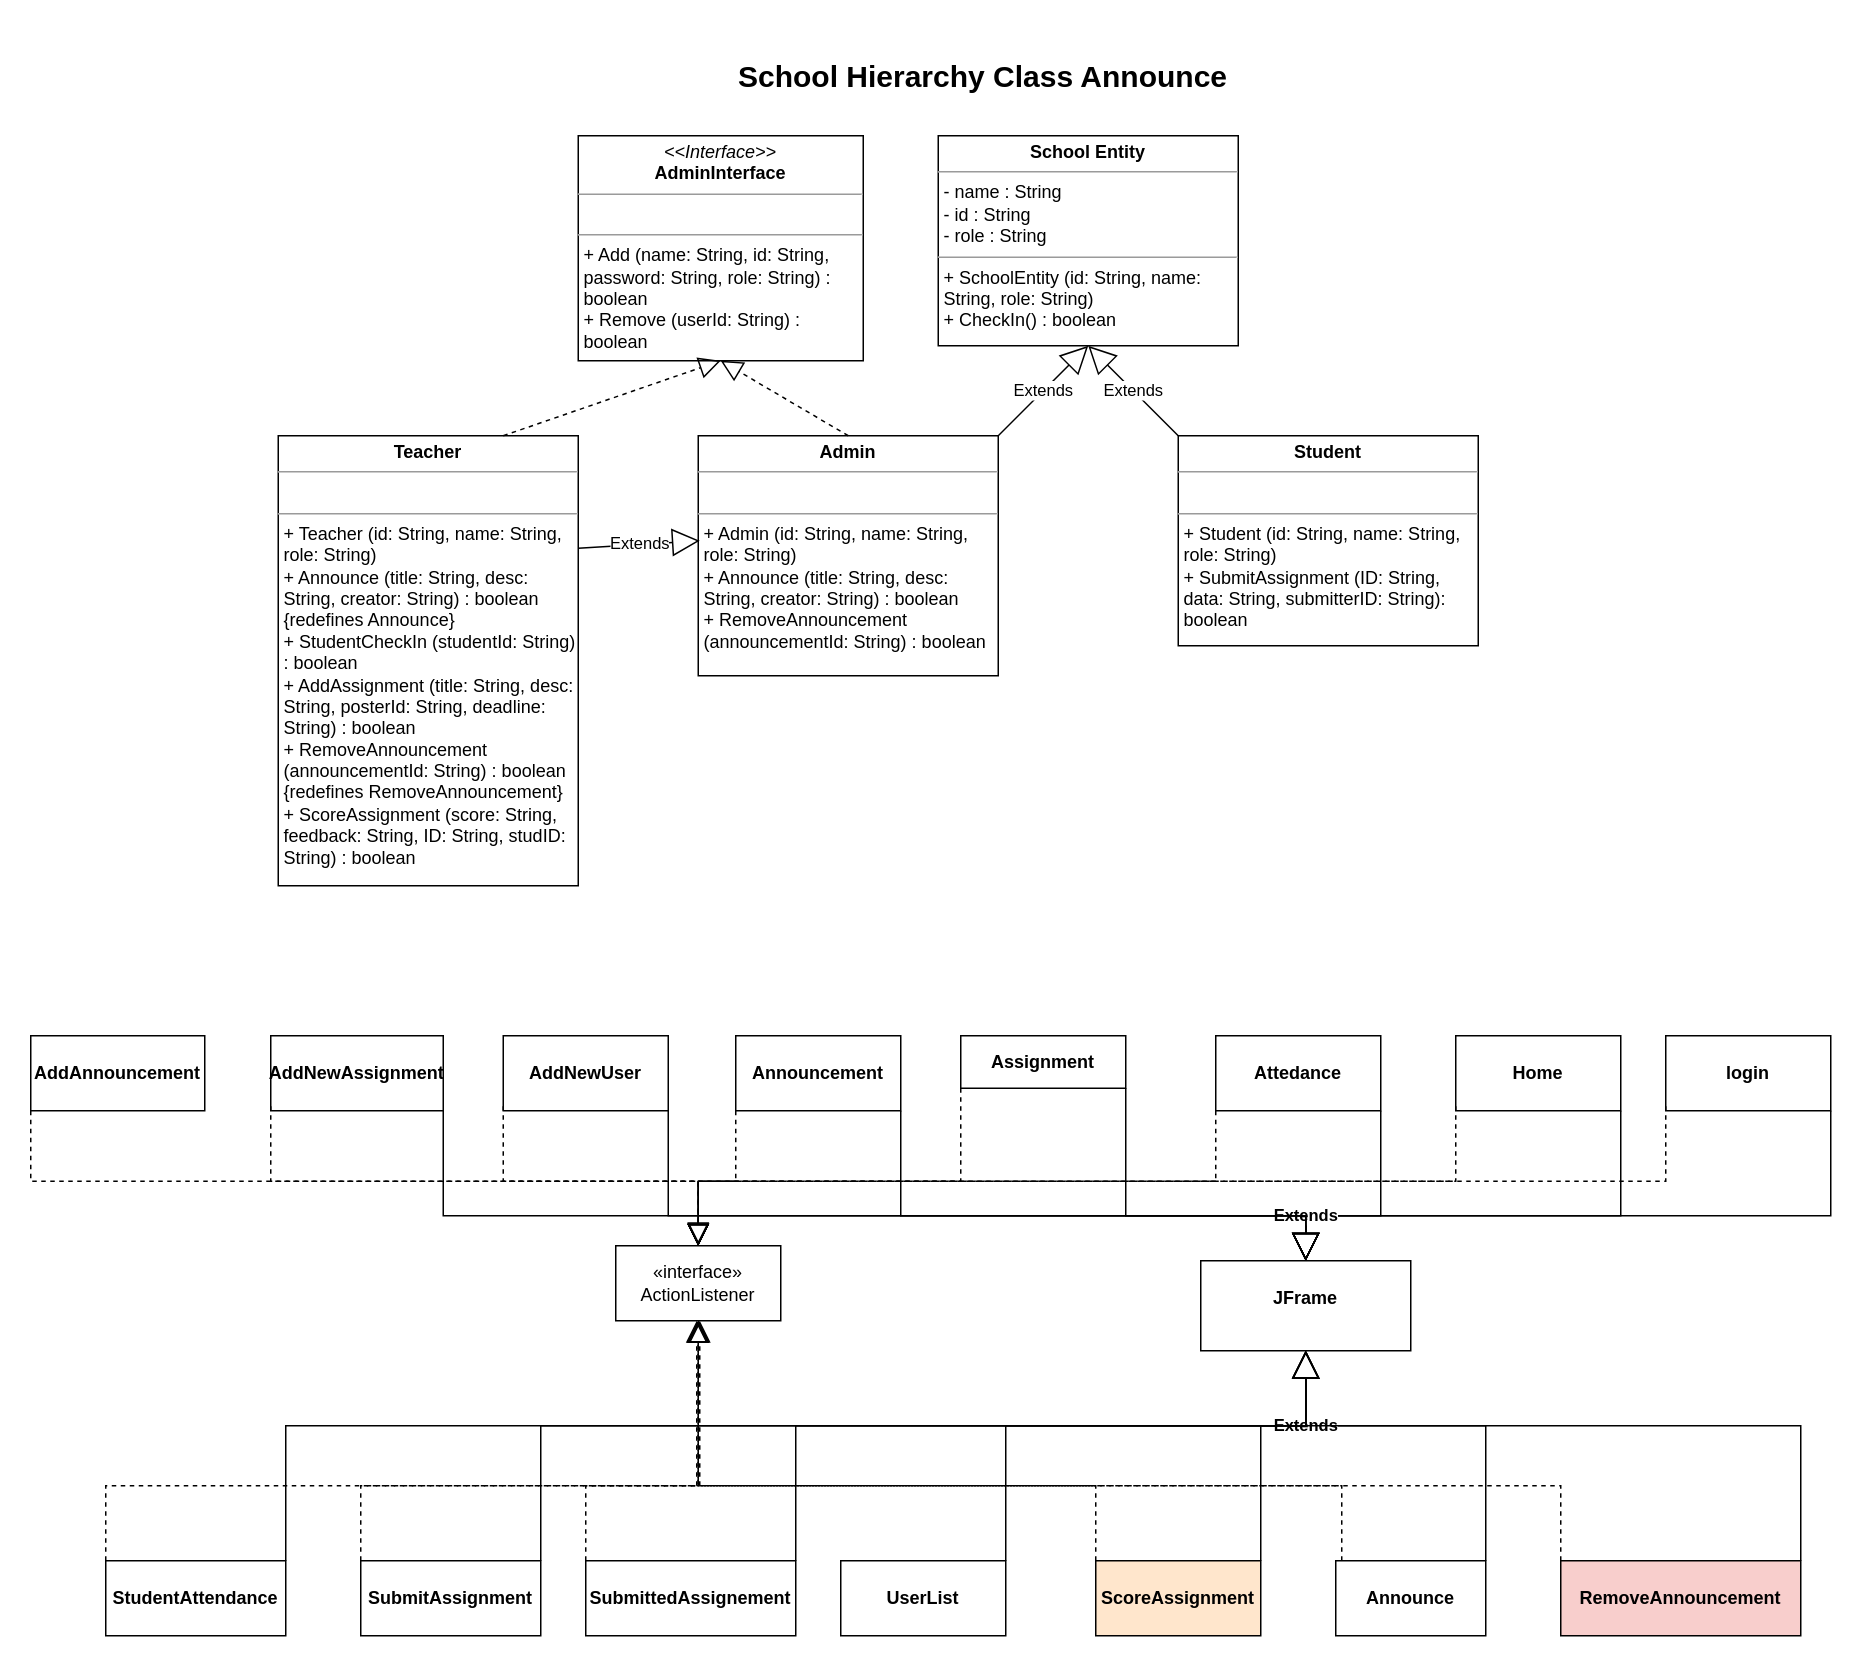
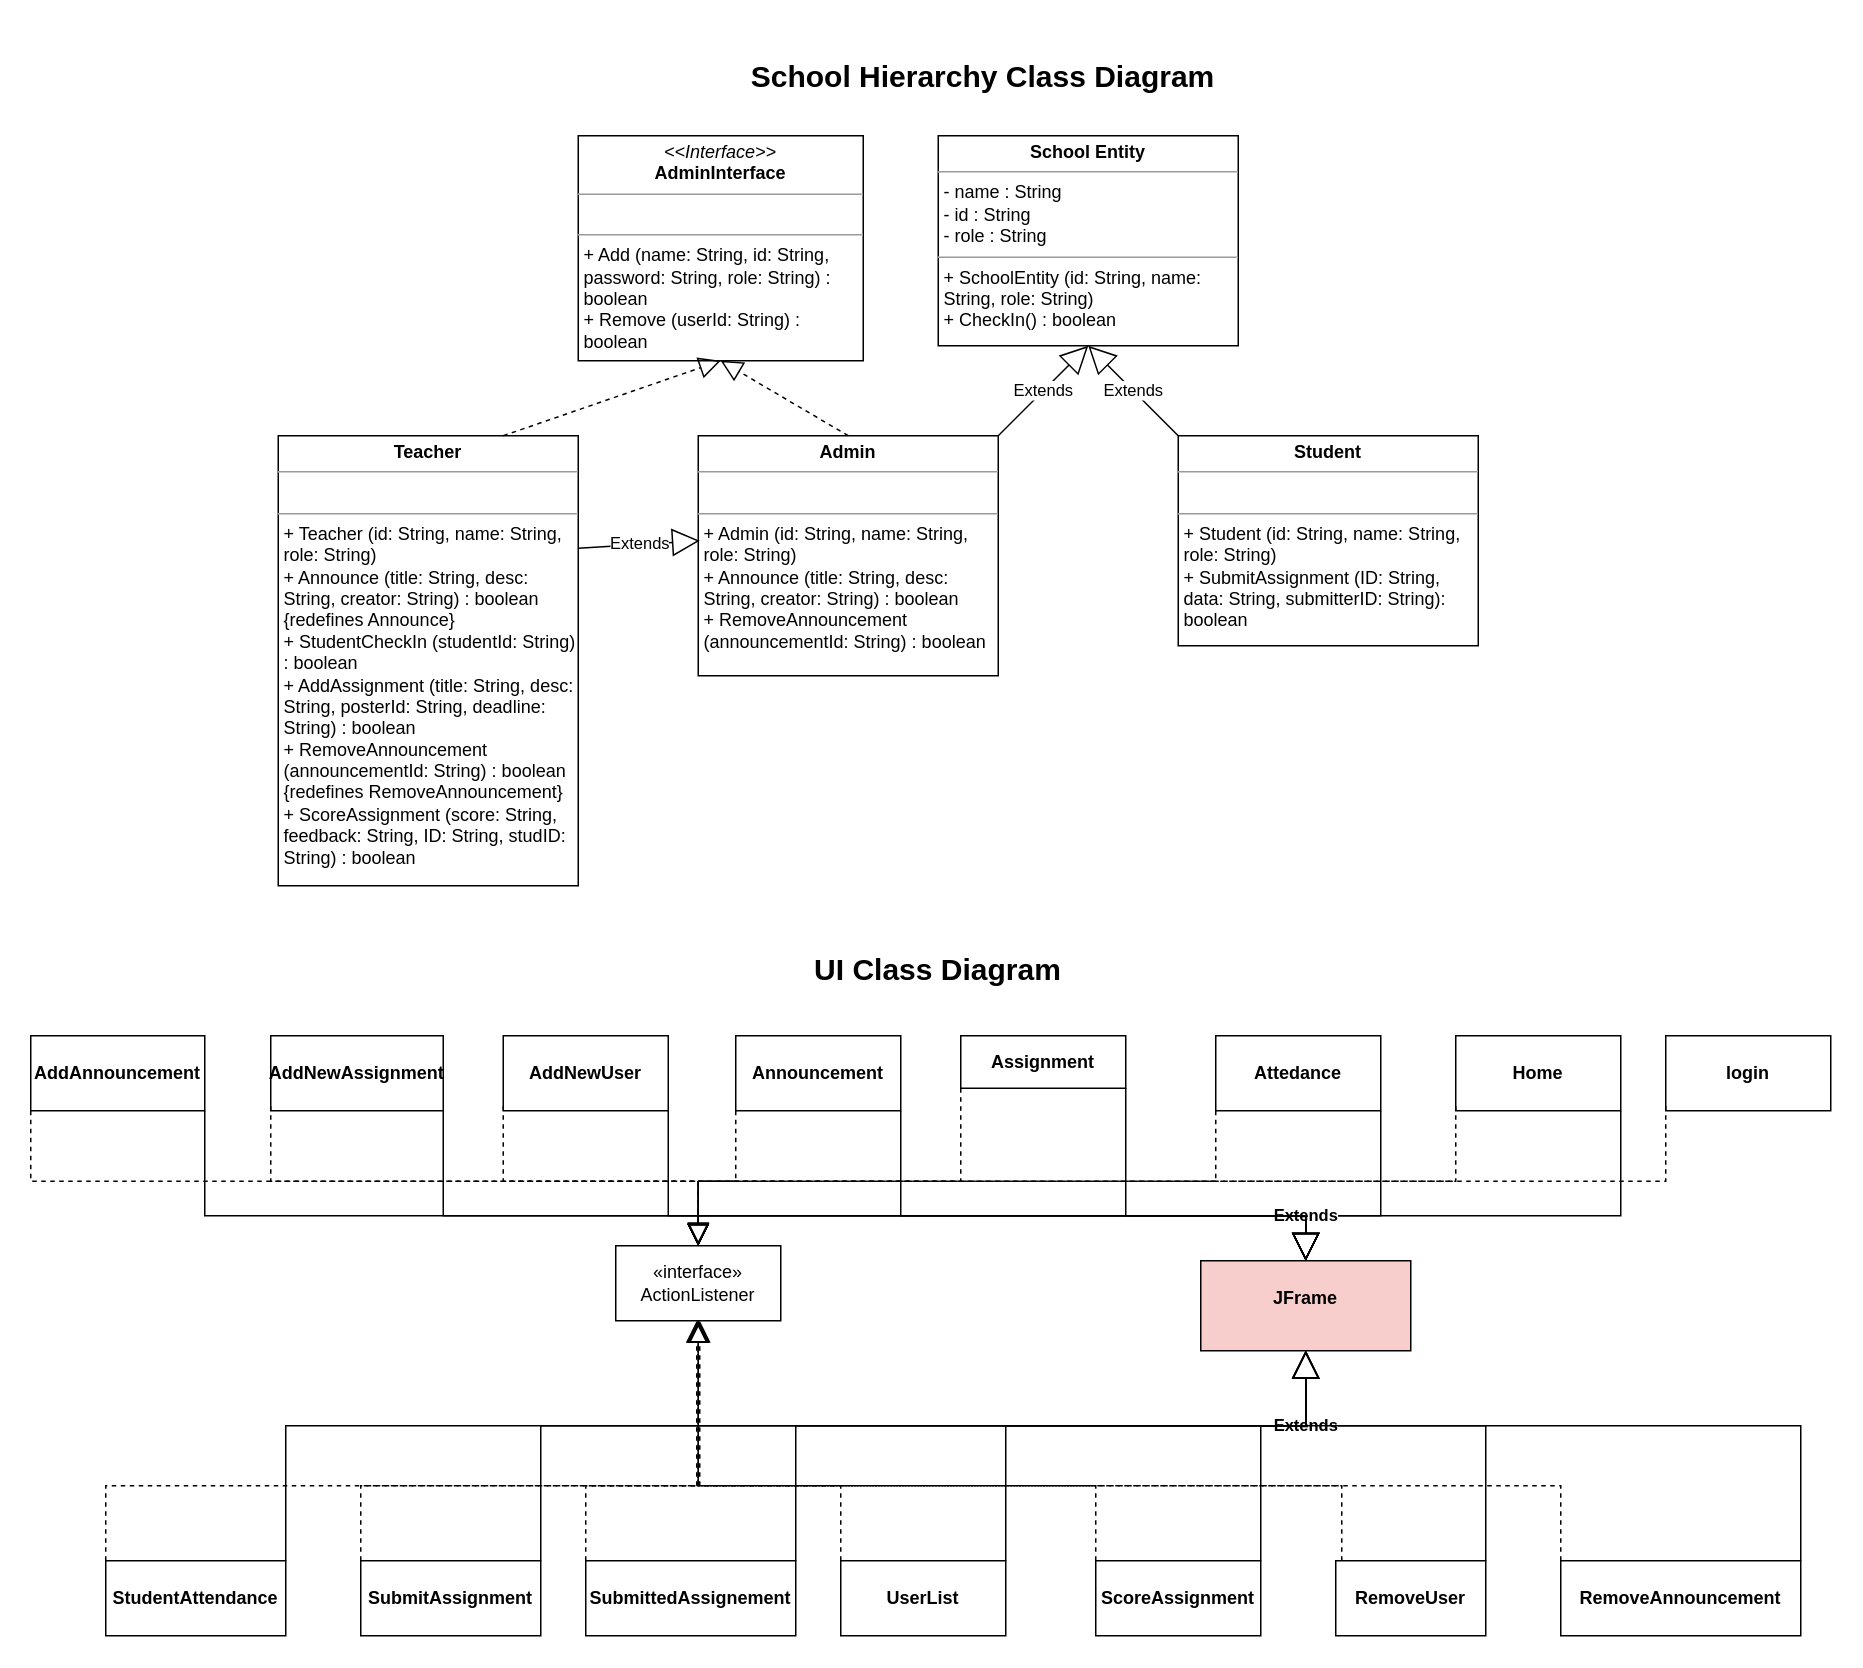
(983, 76) -> (983, 76)
none -> (938, 968)
none -> (271, 1216)
(1779, 1216) -> none
(1306, 1306) -> (1306, 1306)
none -> (841, 1524)
(1178, 1598) -> (1178, 1598)
(1411, 1598) -> (1411, 1598)
(1681, 1598) -> (1681, 1598)
